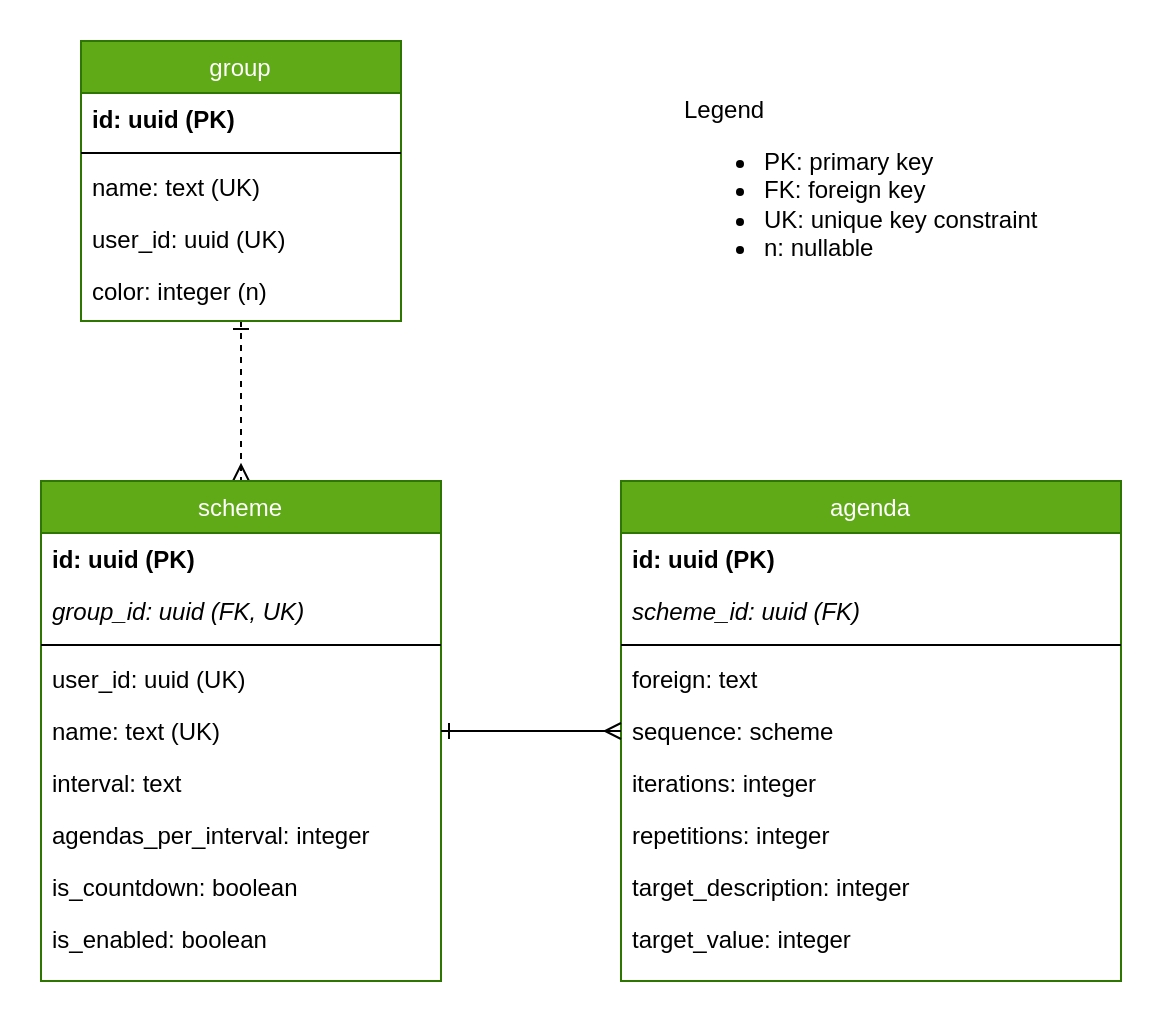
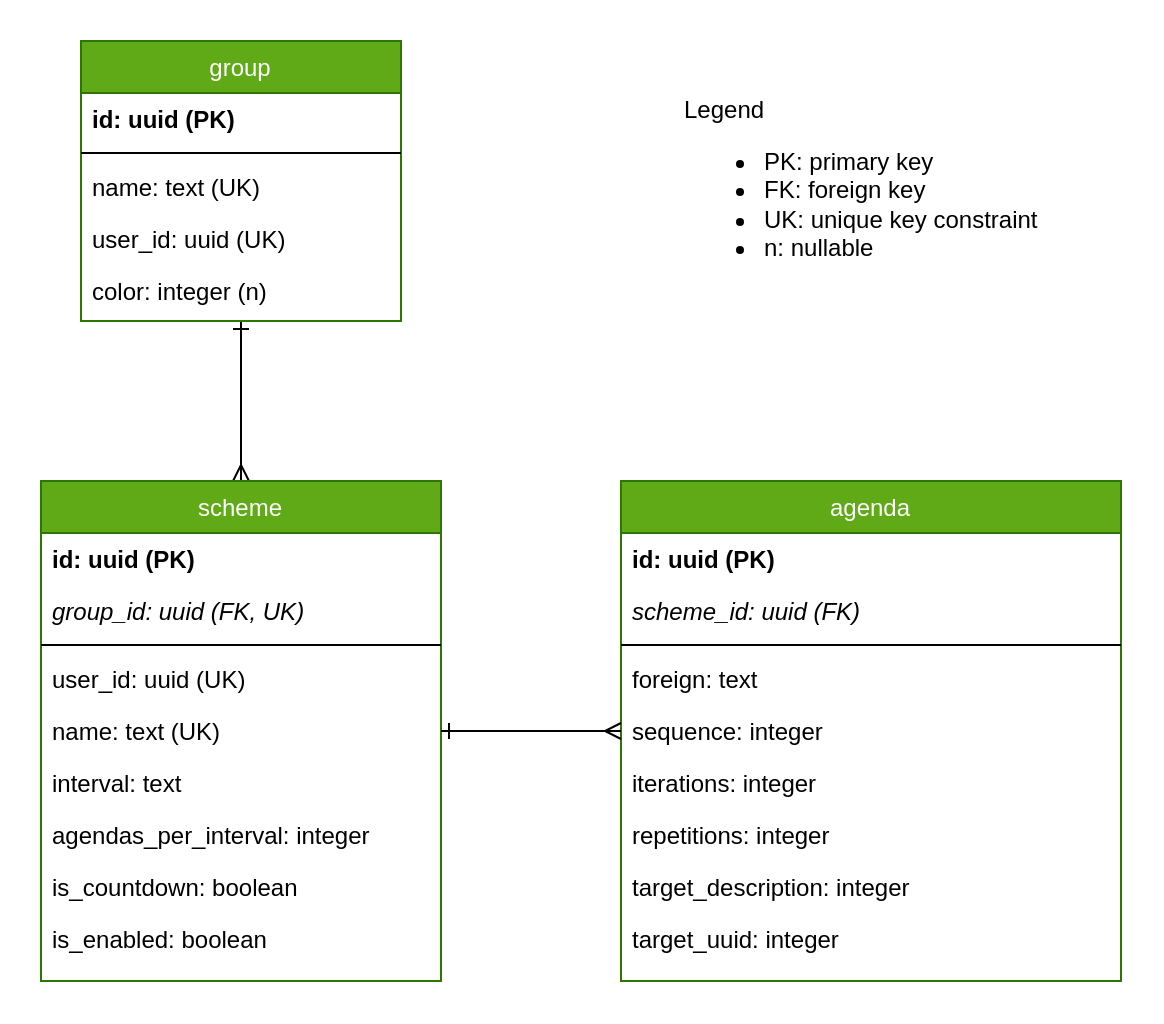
(241, 401) -> (241, 401)
(733, 732) -> (737, 732)
(761, 940) -> (754, 940)
